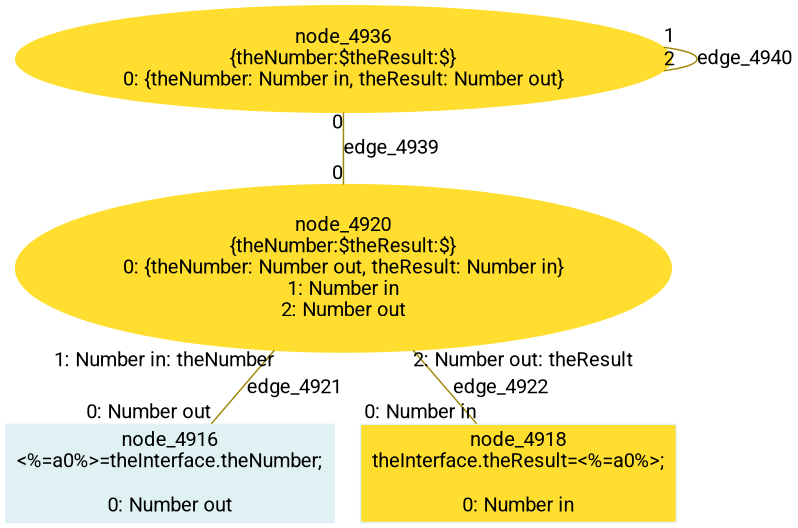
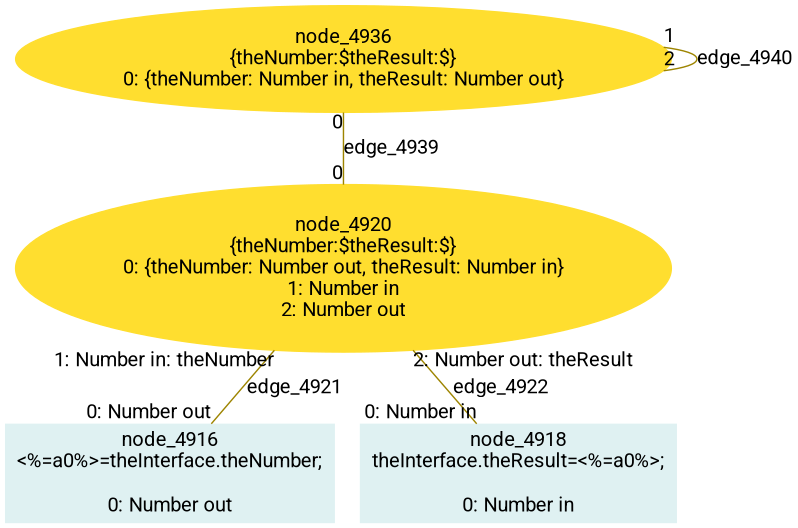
(518, 473) -> (518, 473)
